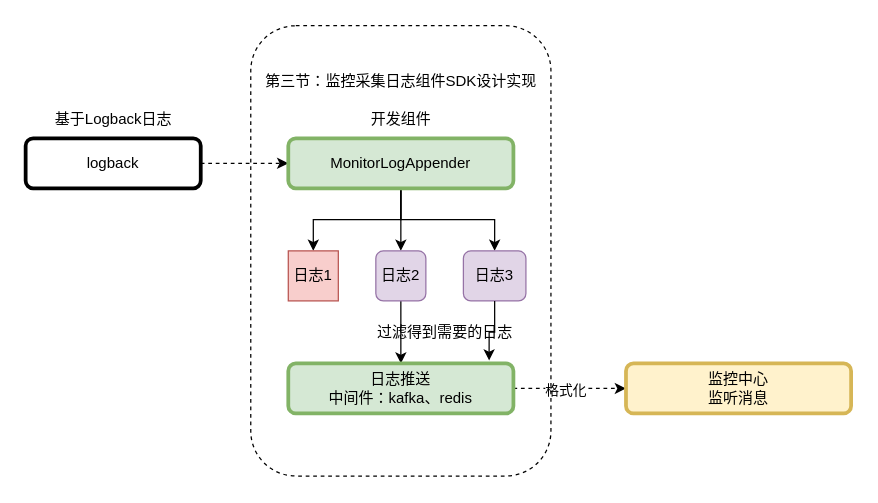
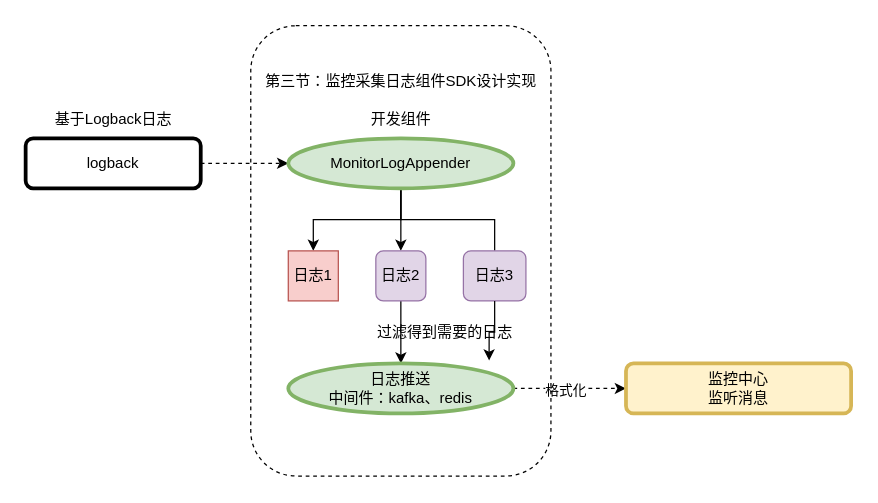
(401, 163) -> (401, 163)
(494, 241) -> (494, 244)
(401, 388) -> (401, 388)
